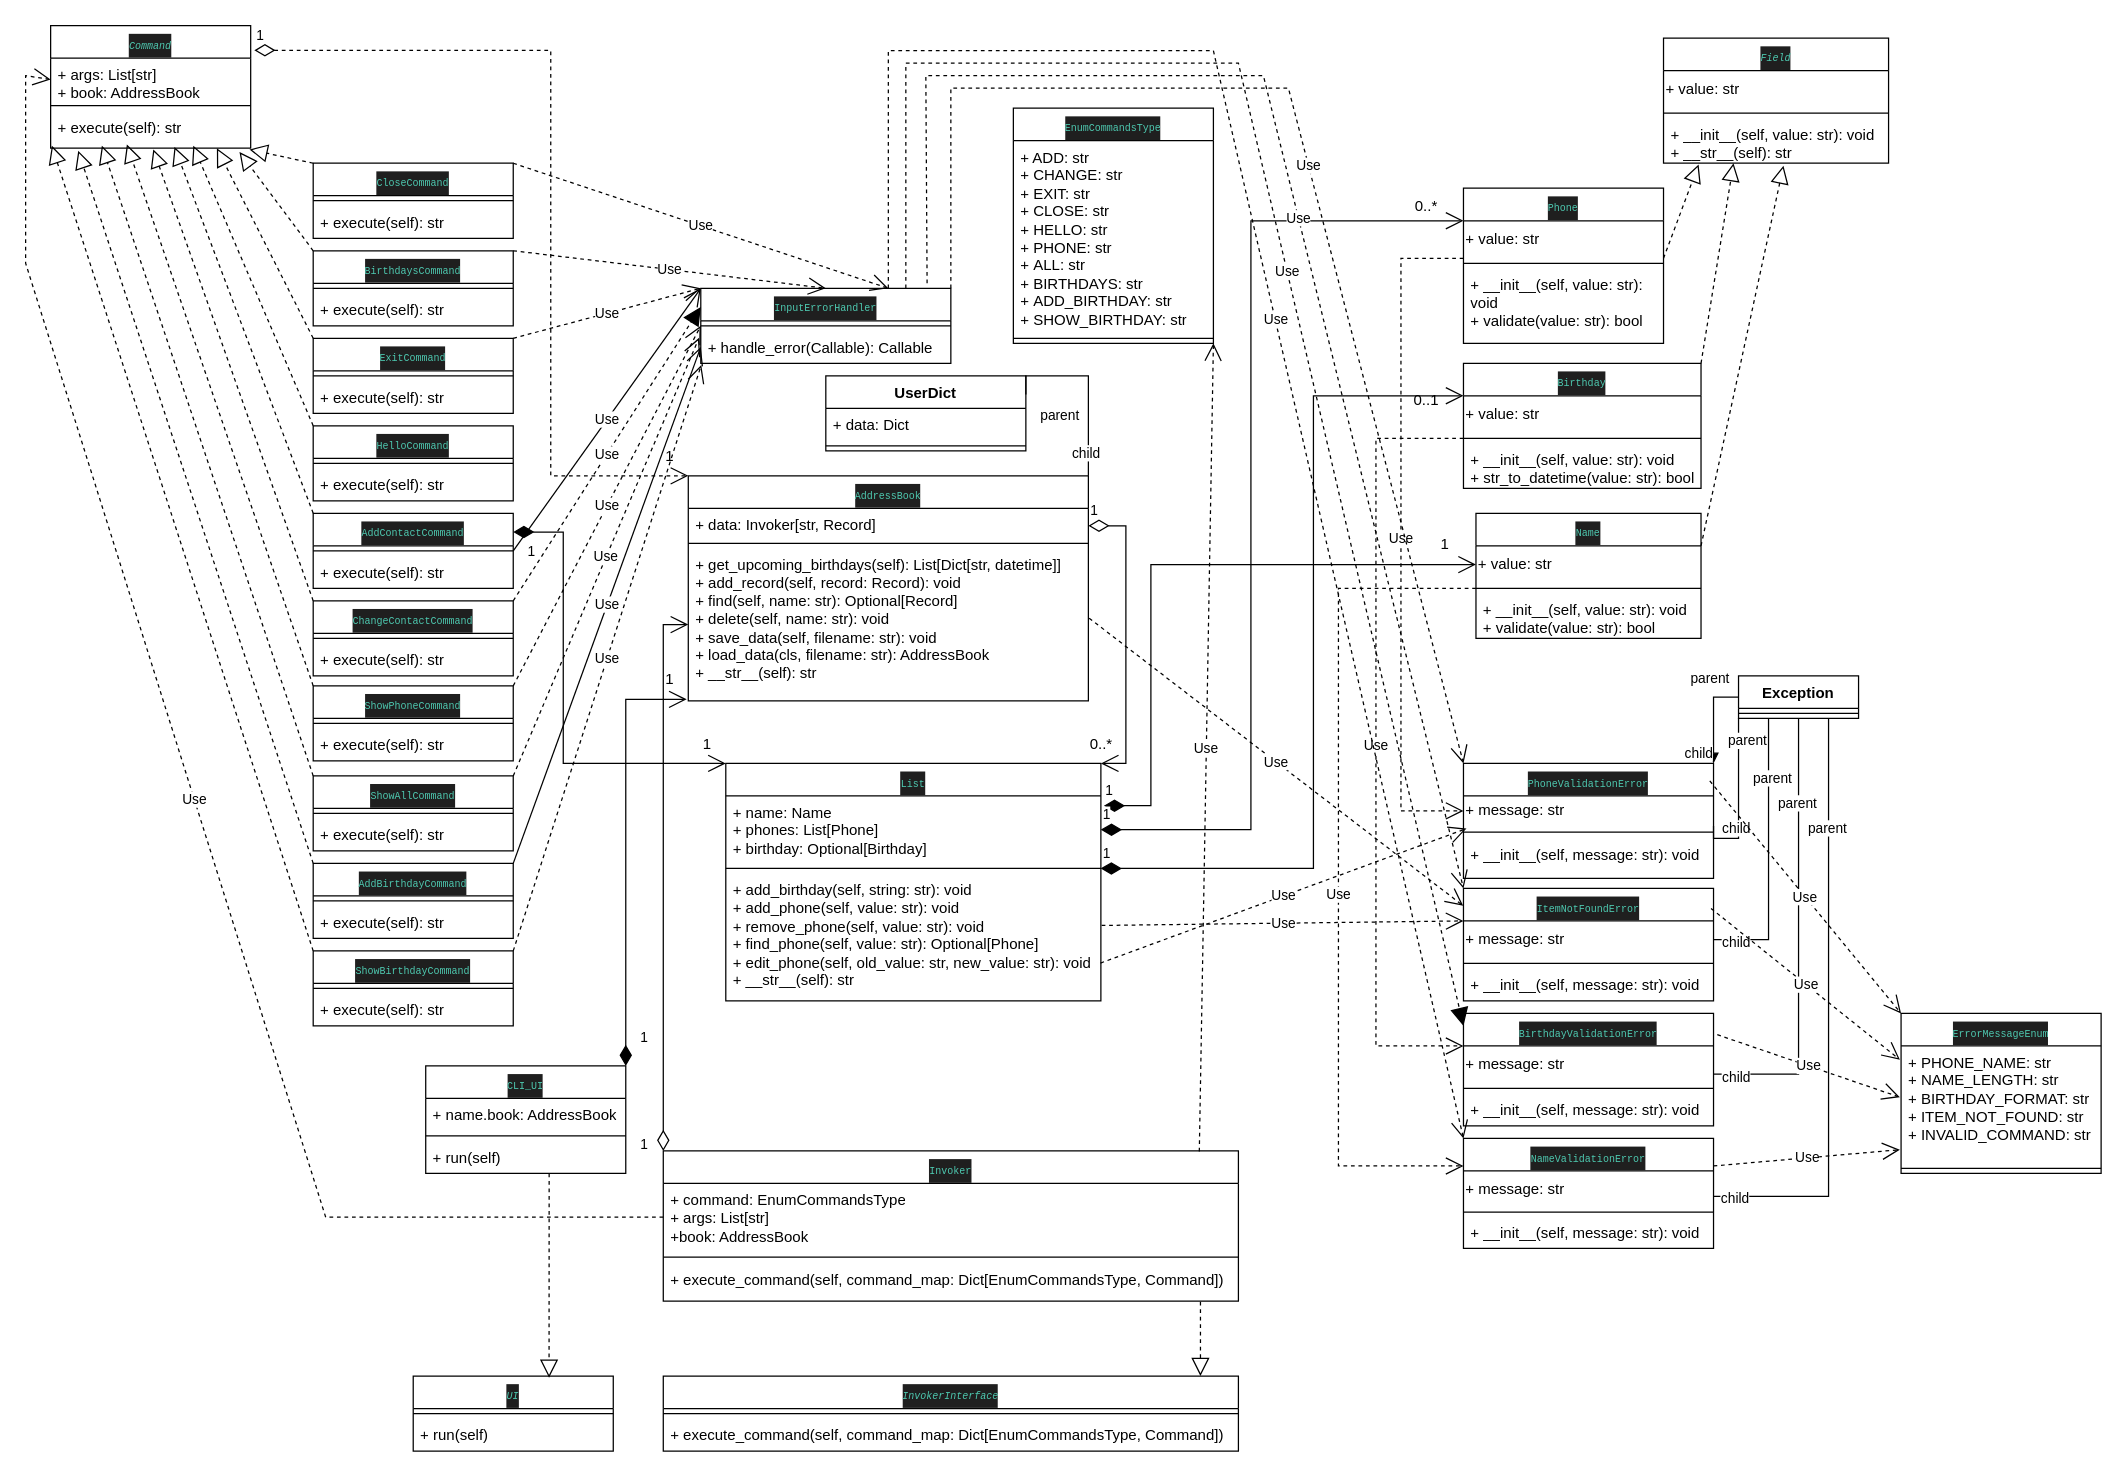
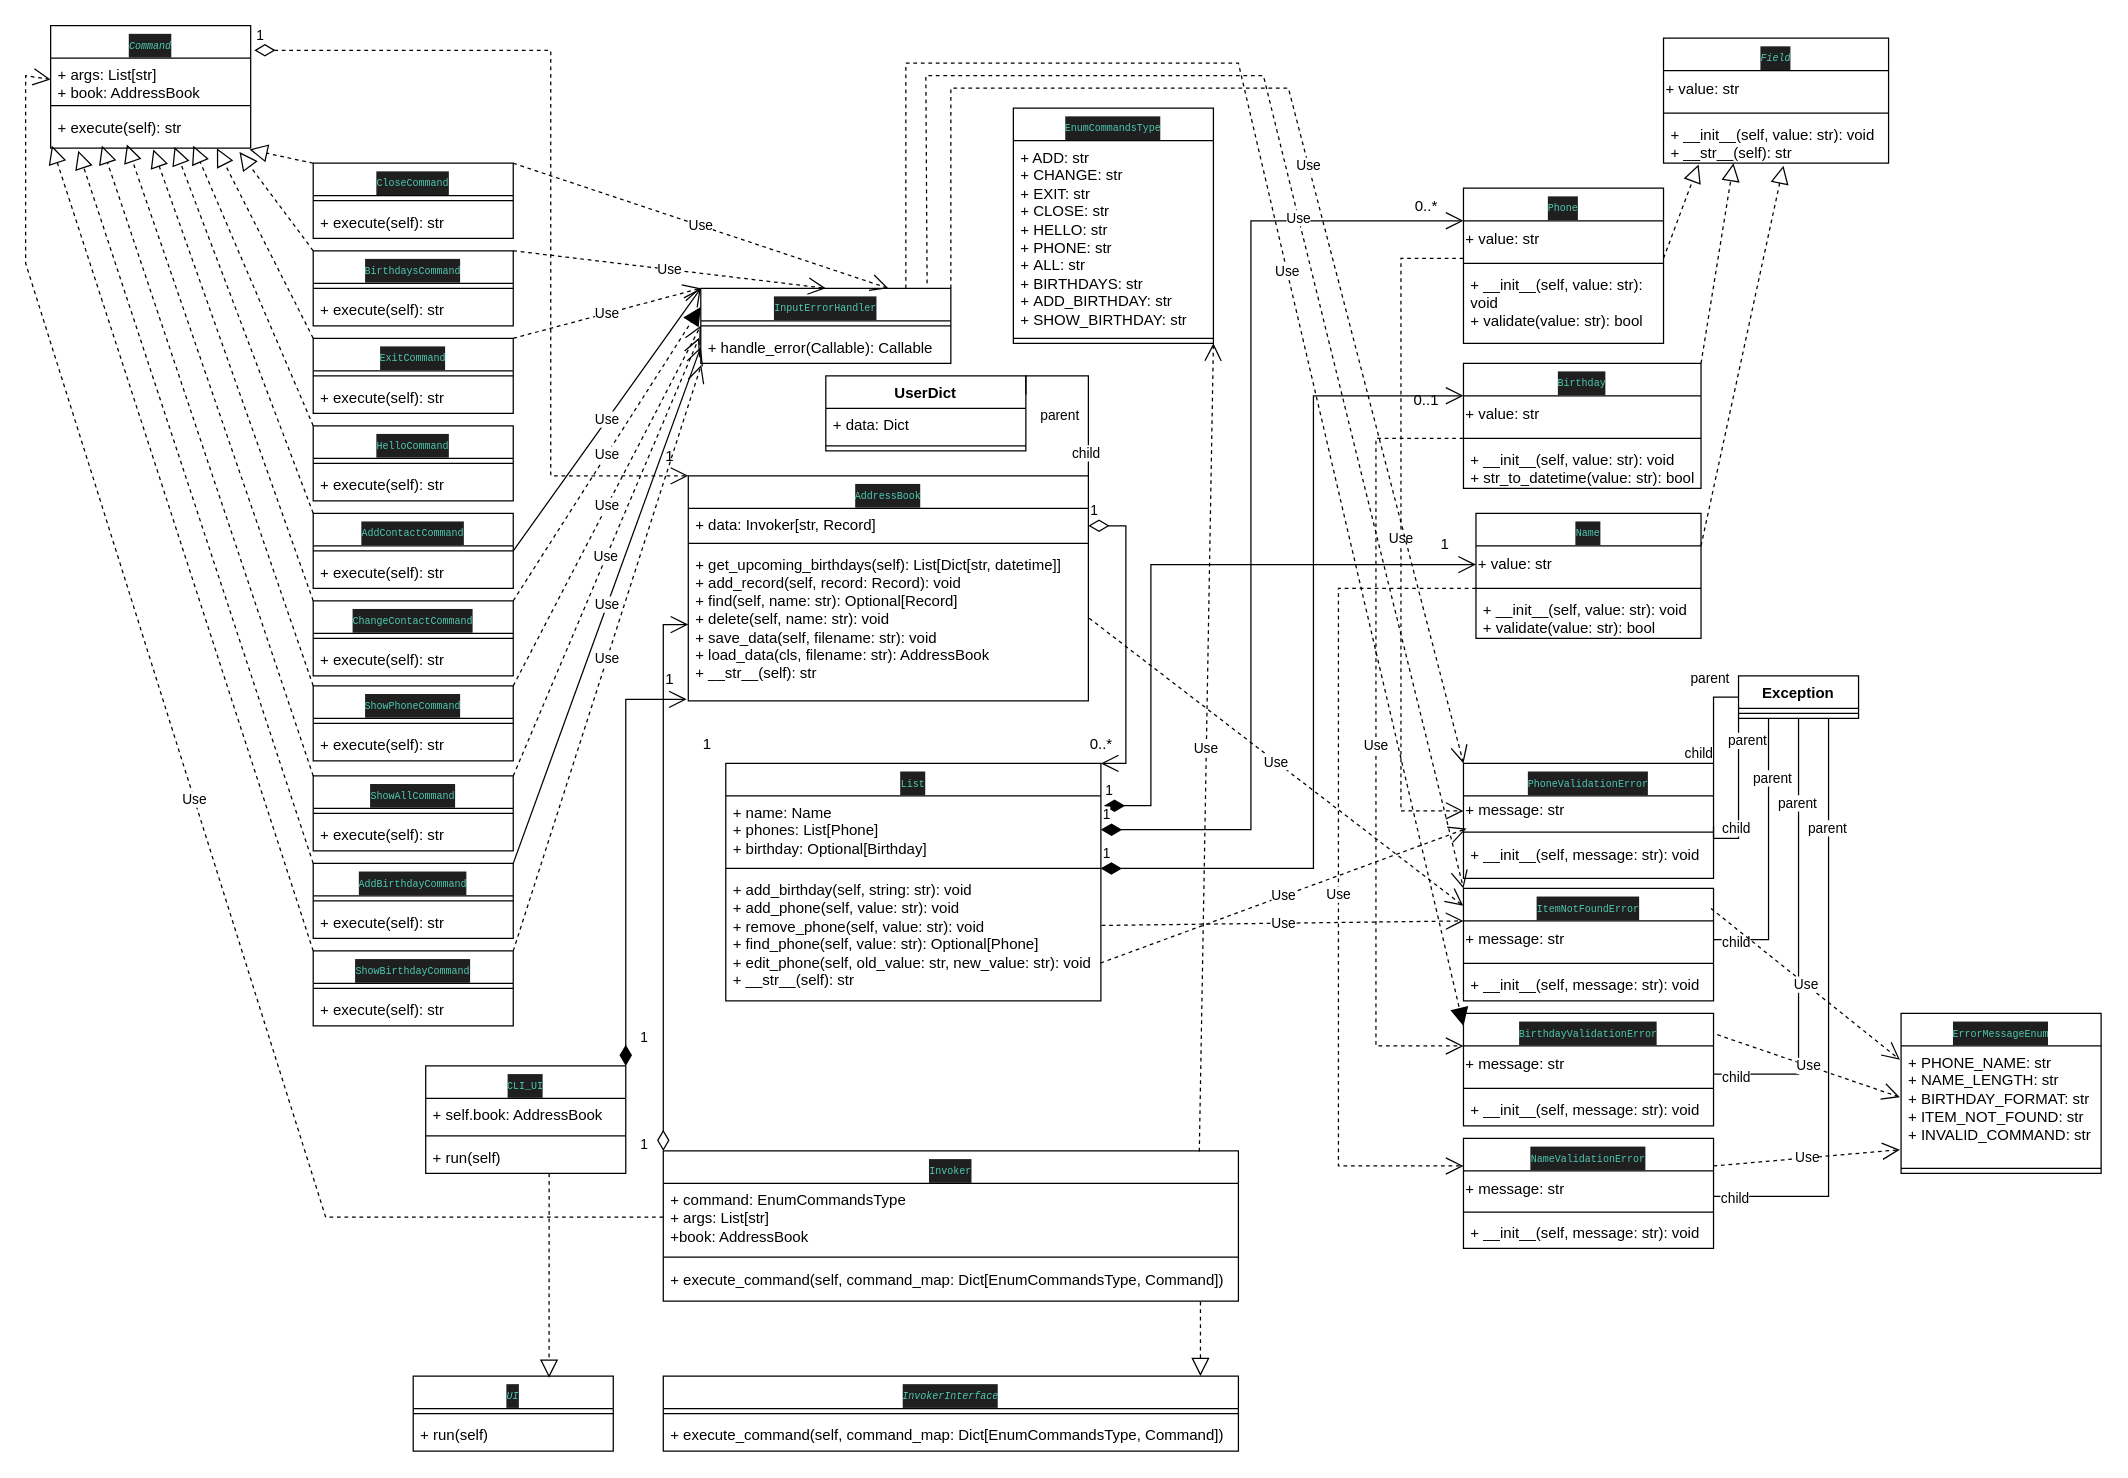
(1149, 51) -> none
(1713, 751) -> (1713, 756)
(627, 763) -> none
(1835, 933) -> none
(526, 1116) -> (524, 1116)
